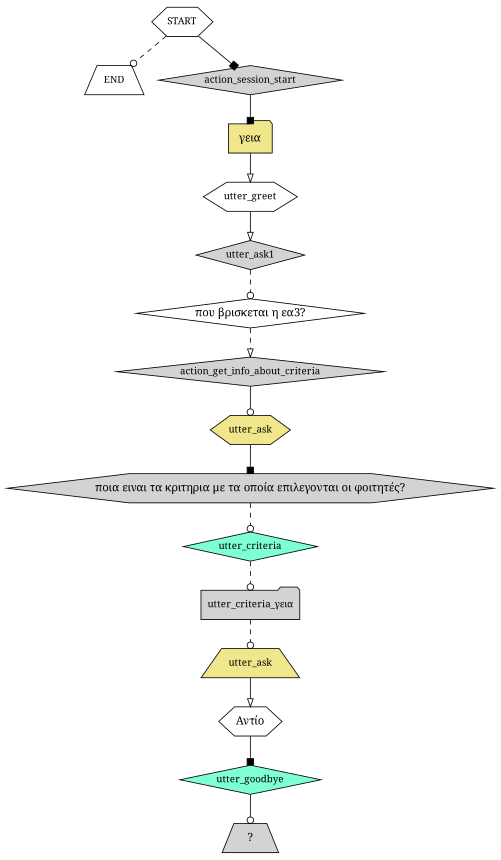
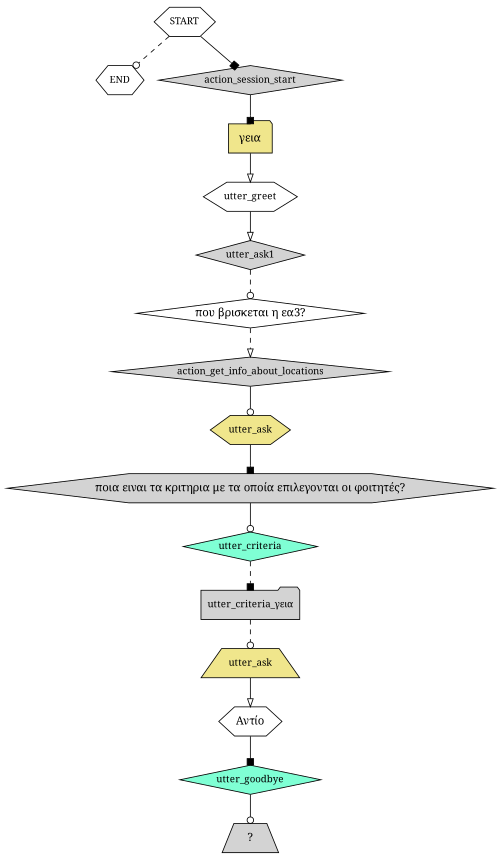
(114, 80) -> (120, 80)
(250, 372) -> (250, 372)
(250, 514) -> (250, 514)
(250, 573) -> (250, 572)
